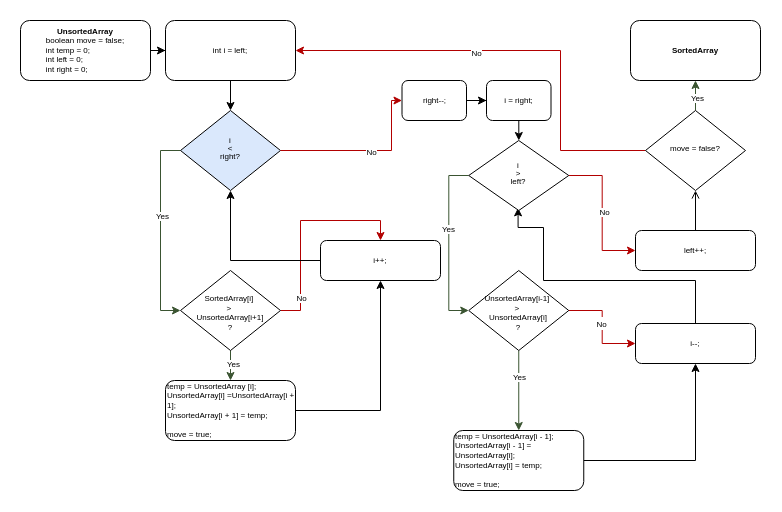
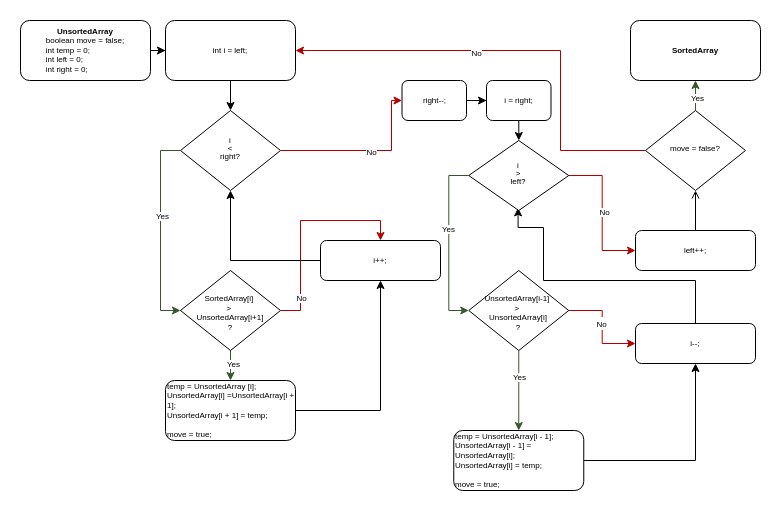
(231, 151) -> (231, 151)
